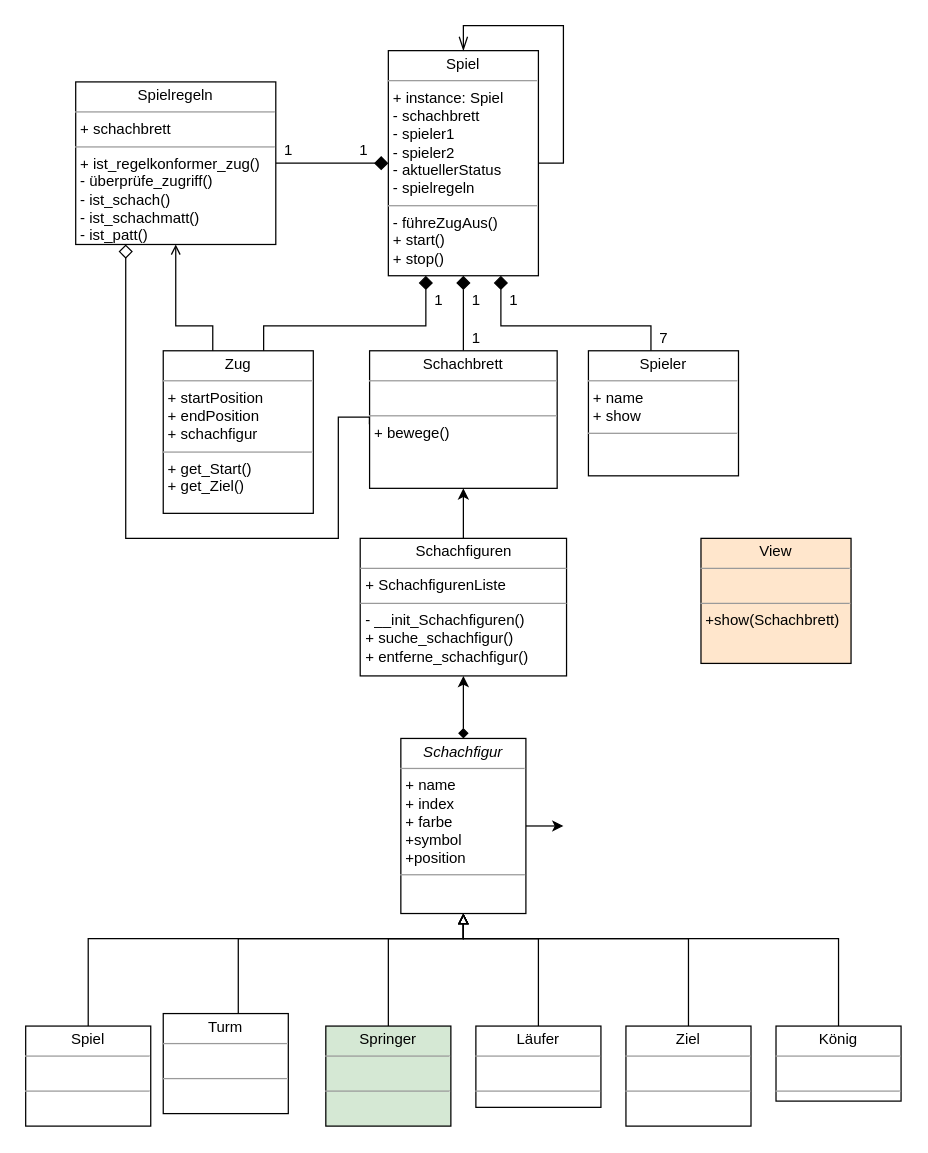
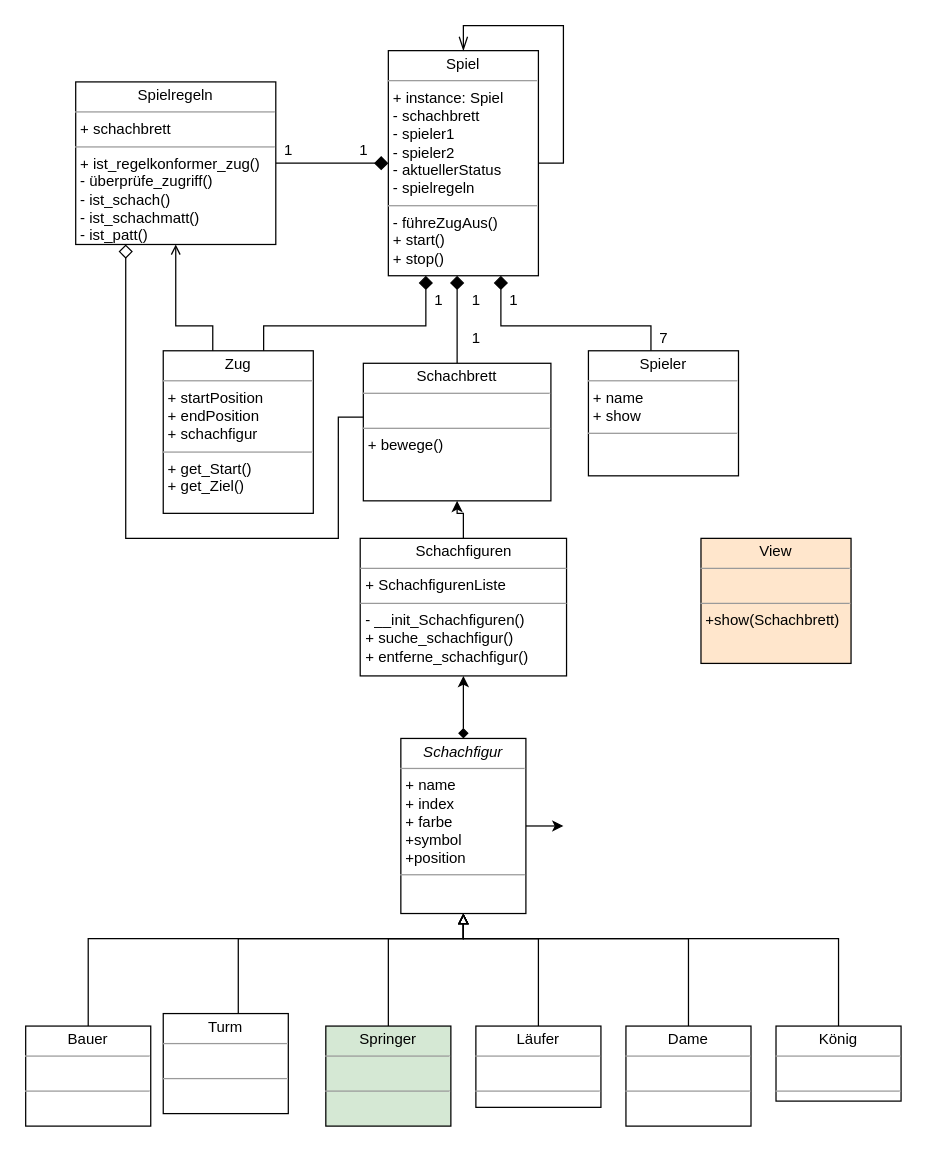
(463, 419) -> (457, 432)
(43, 1035) -> (47, 1035)
(639, 1035) -> (642, 1035)
